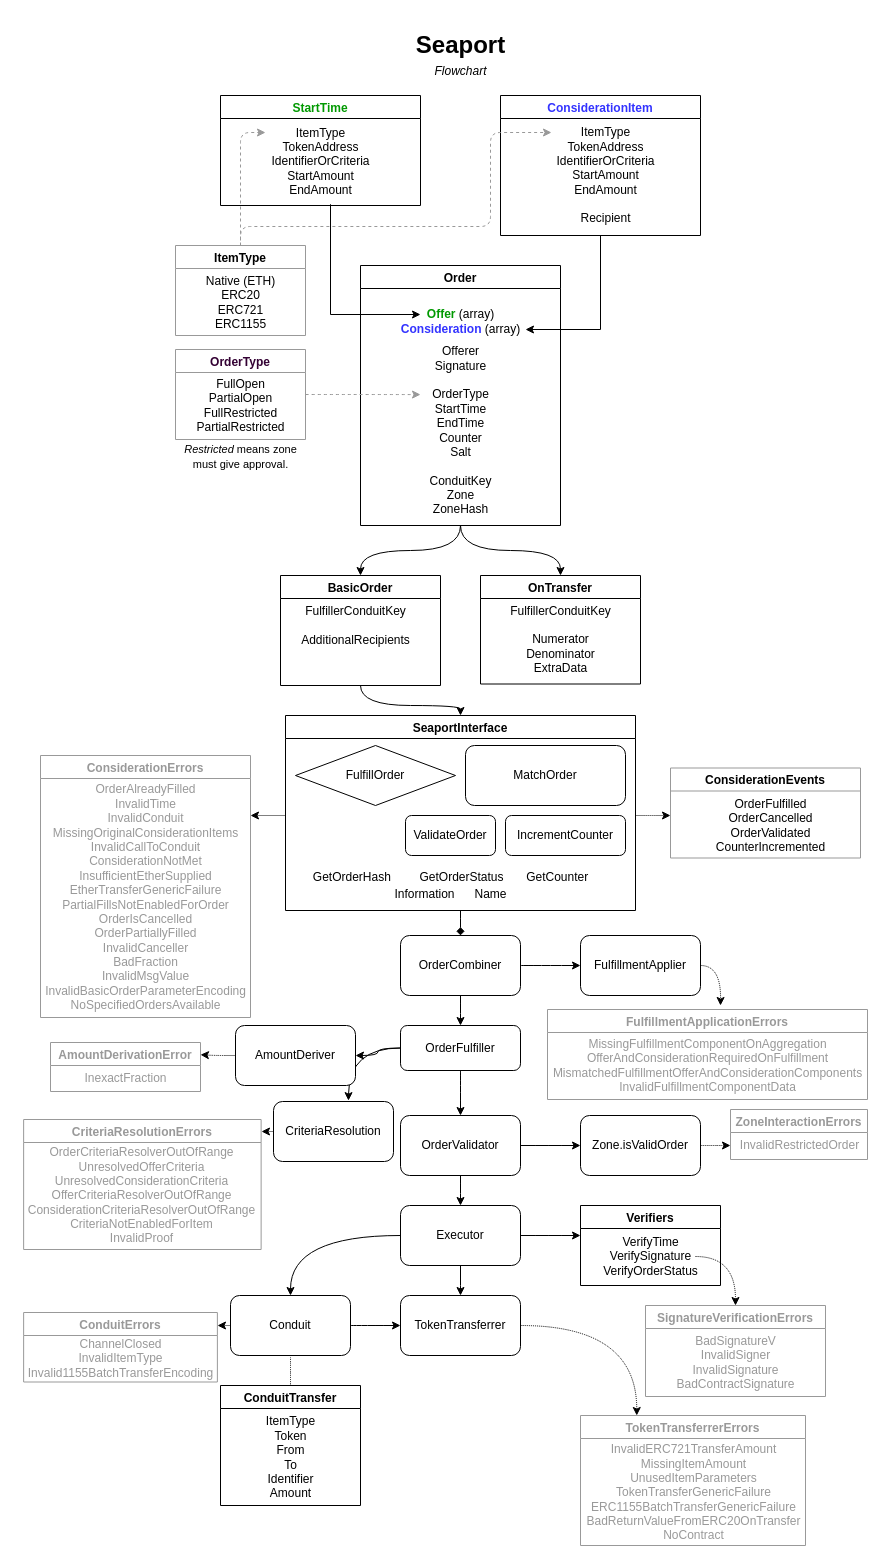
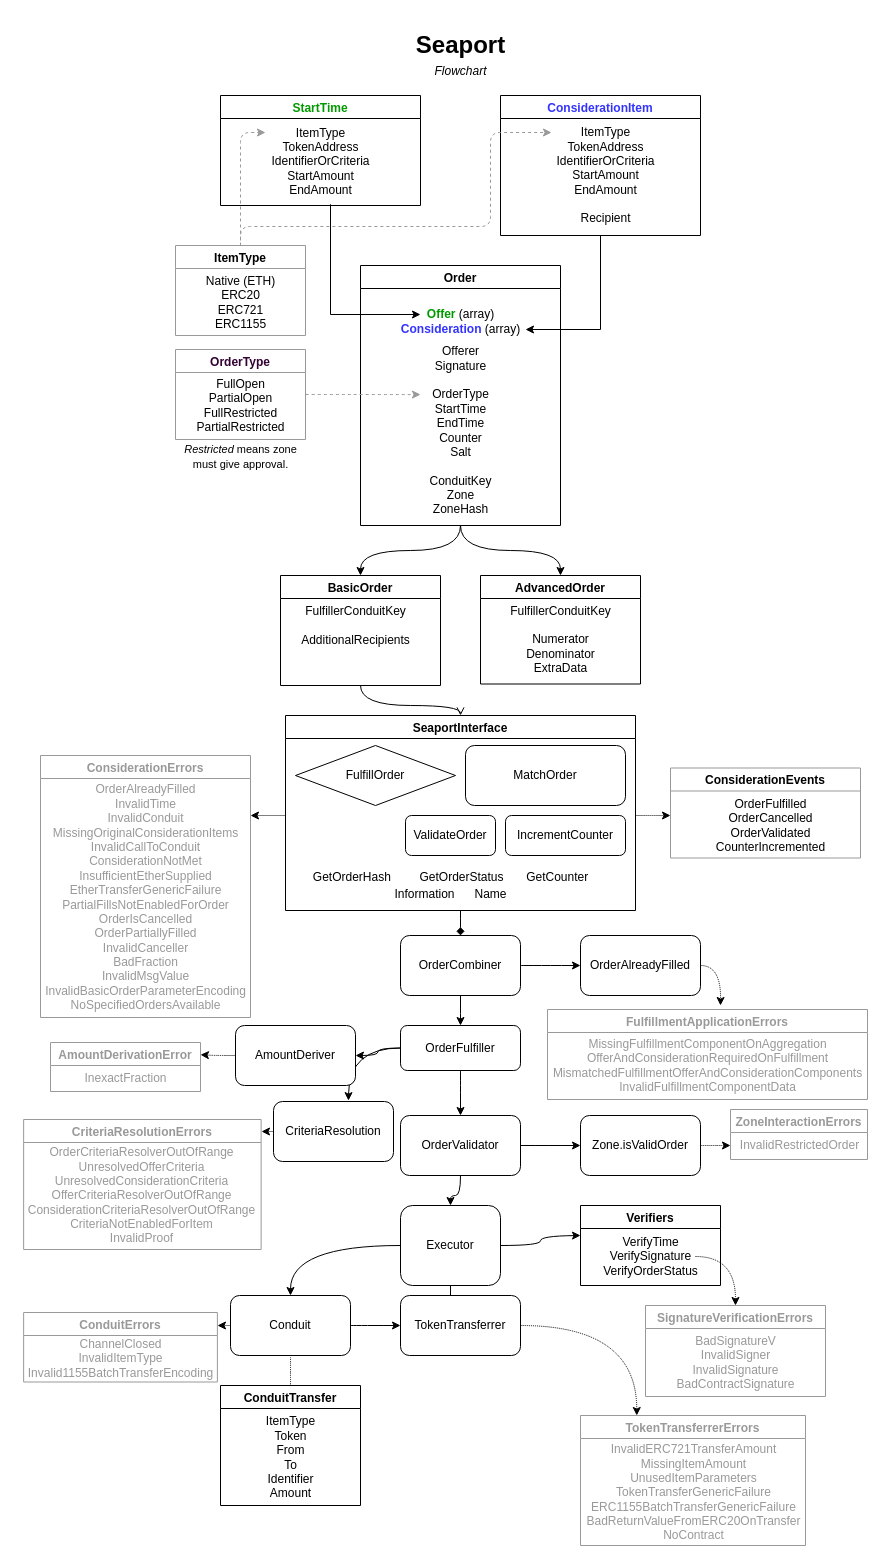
(560, 588) -> (560, 588)
(448, 706) -> (448, 707)
(641, 966) -> (641, 966)
(461, 1236) -> (451, 1246)
